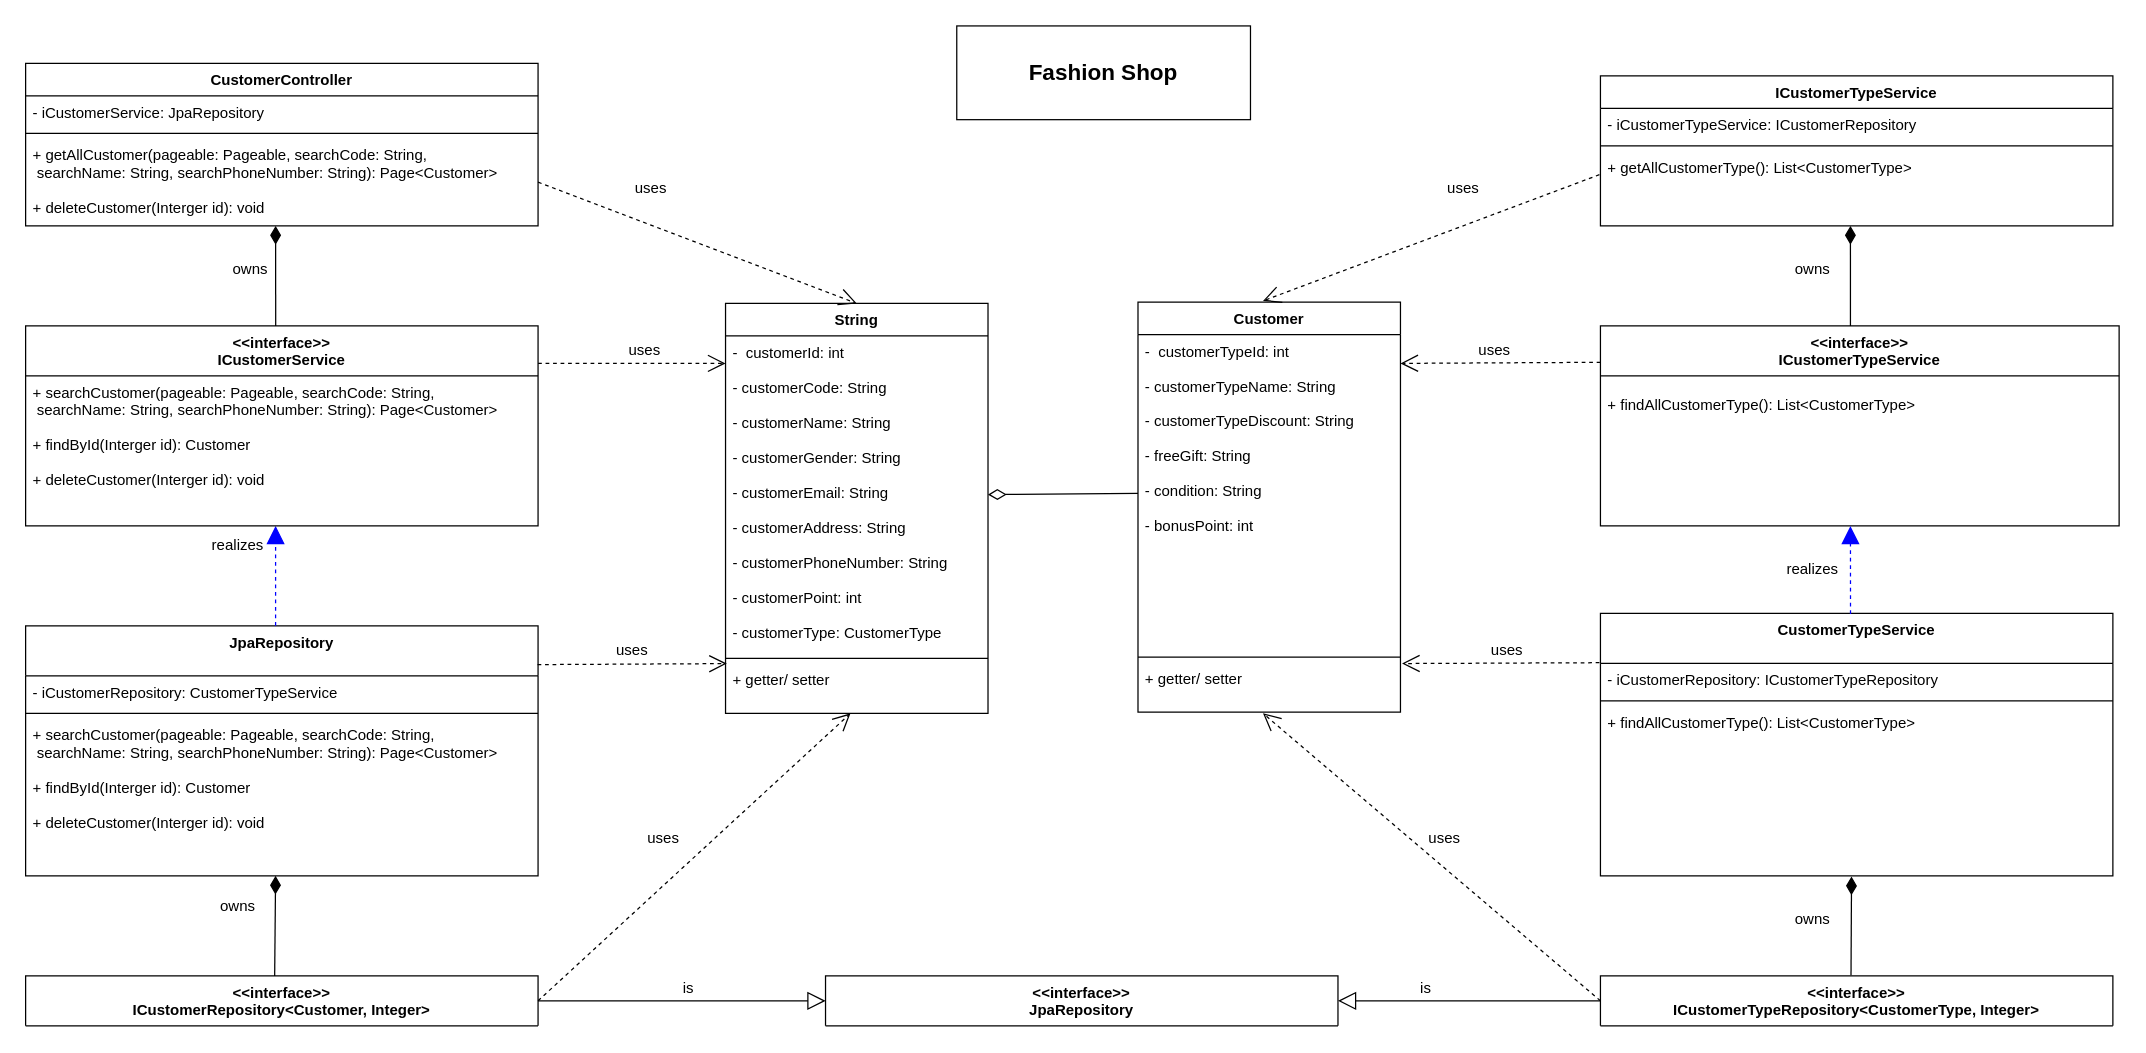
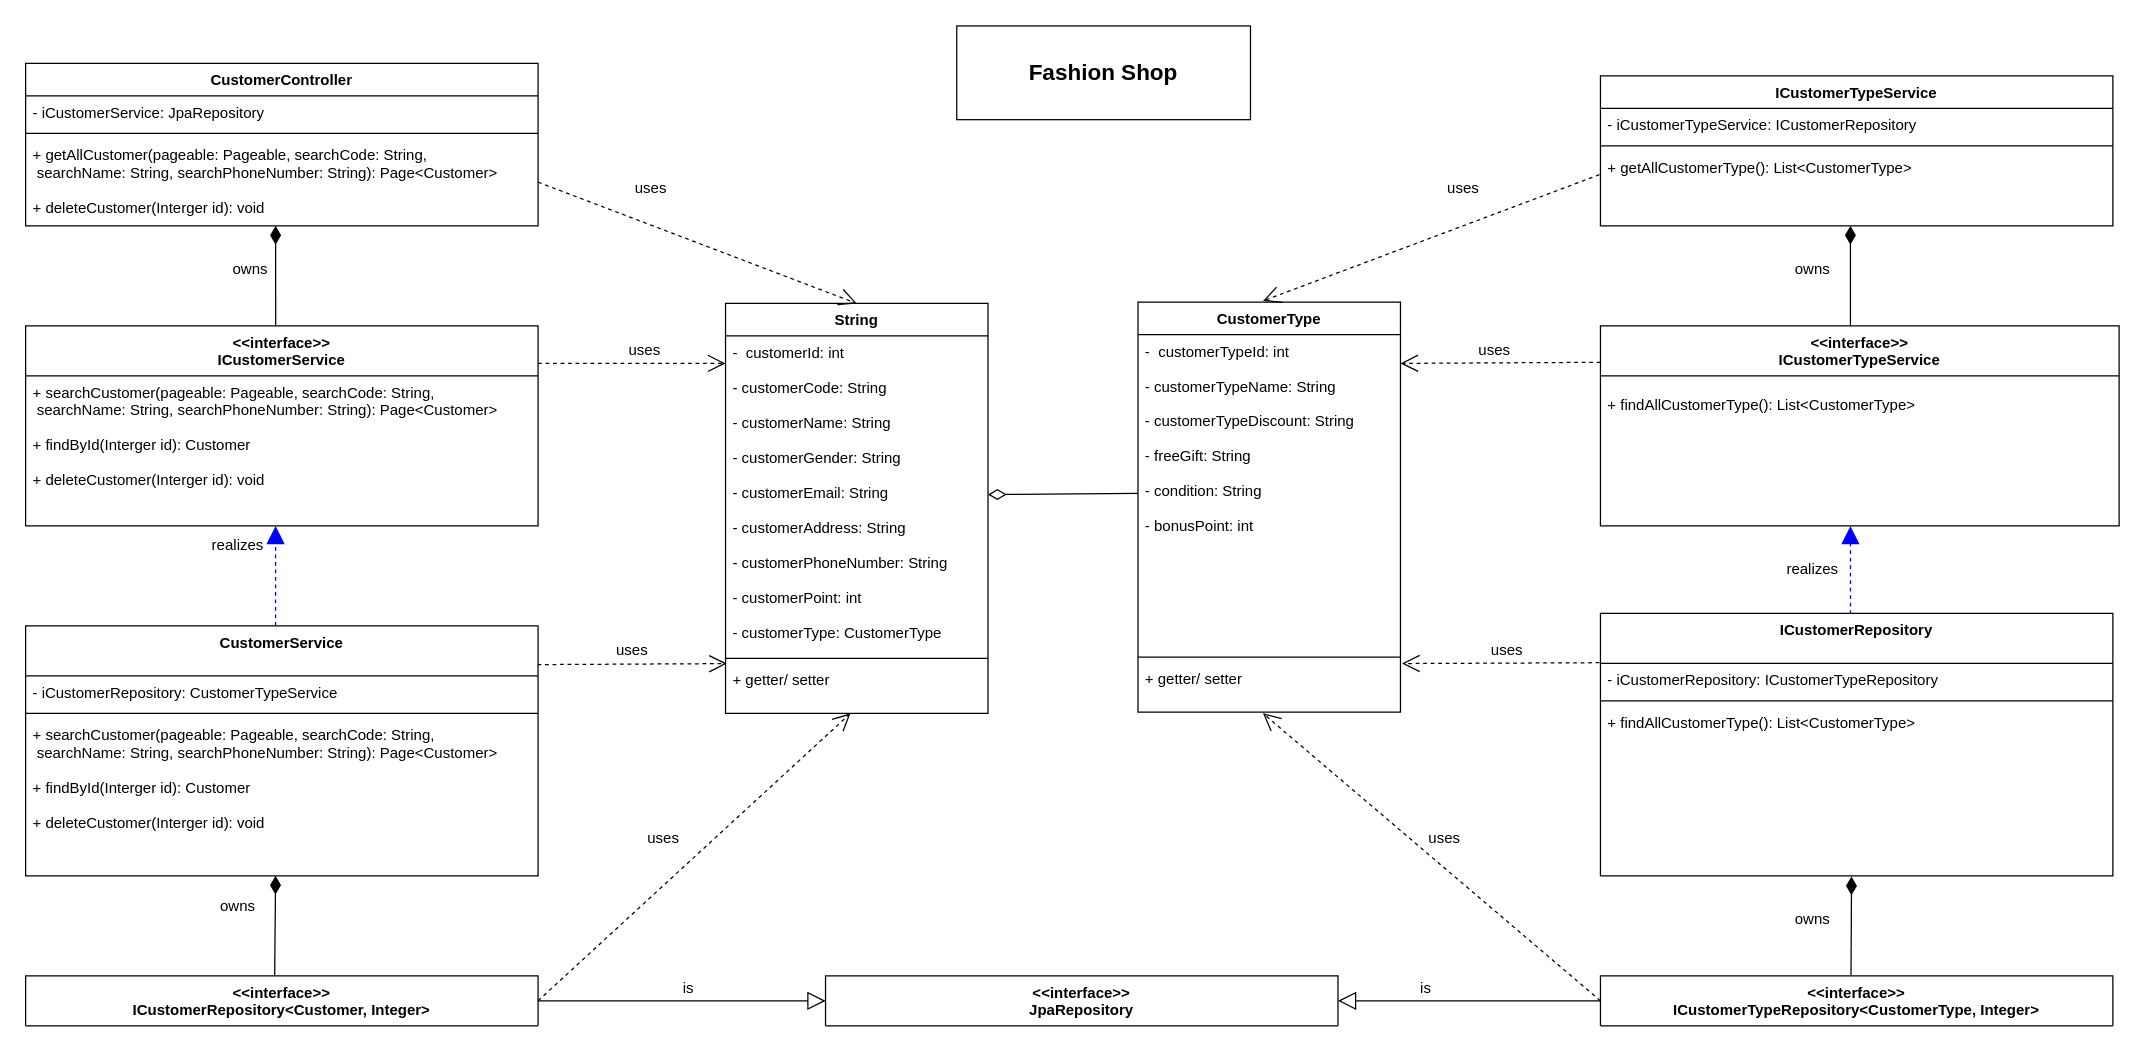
(1269, 319) -> (1269, 319)
(1856, 630) -> (1856, 630)
(281, 643) -> (281, 643)
